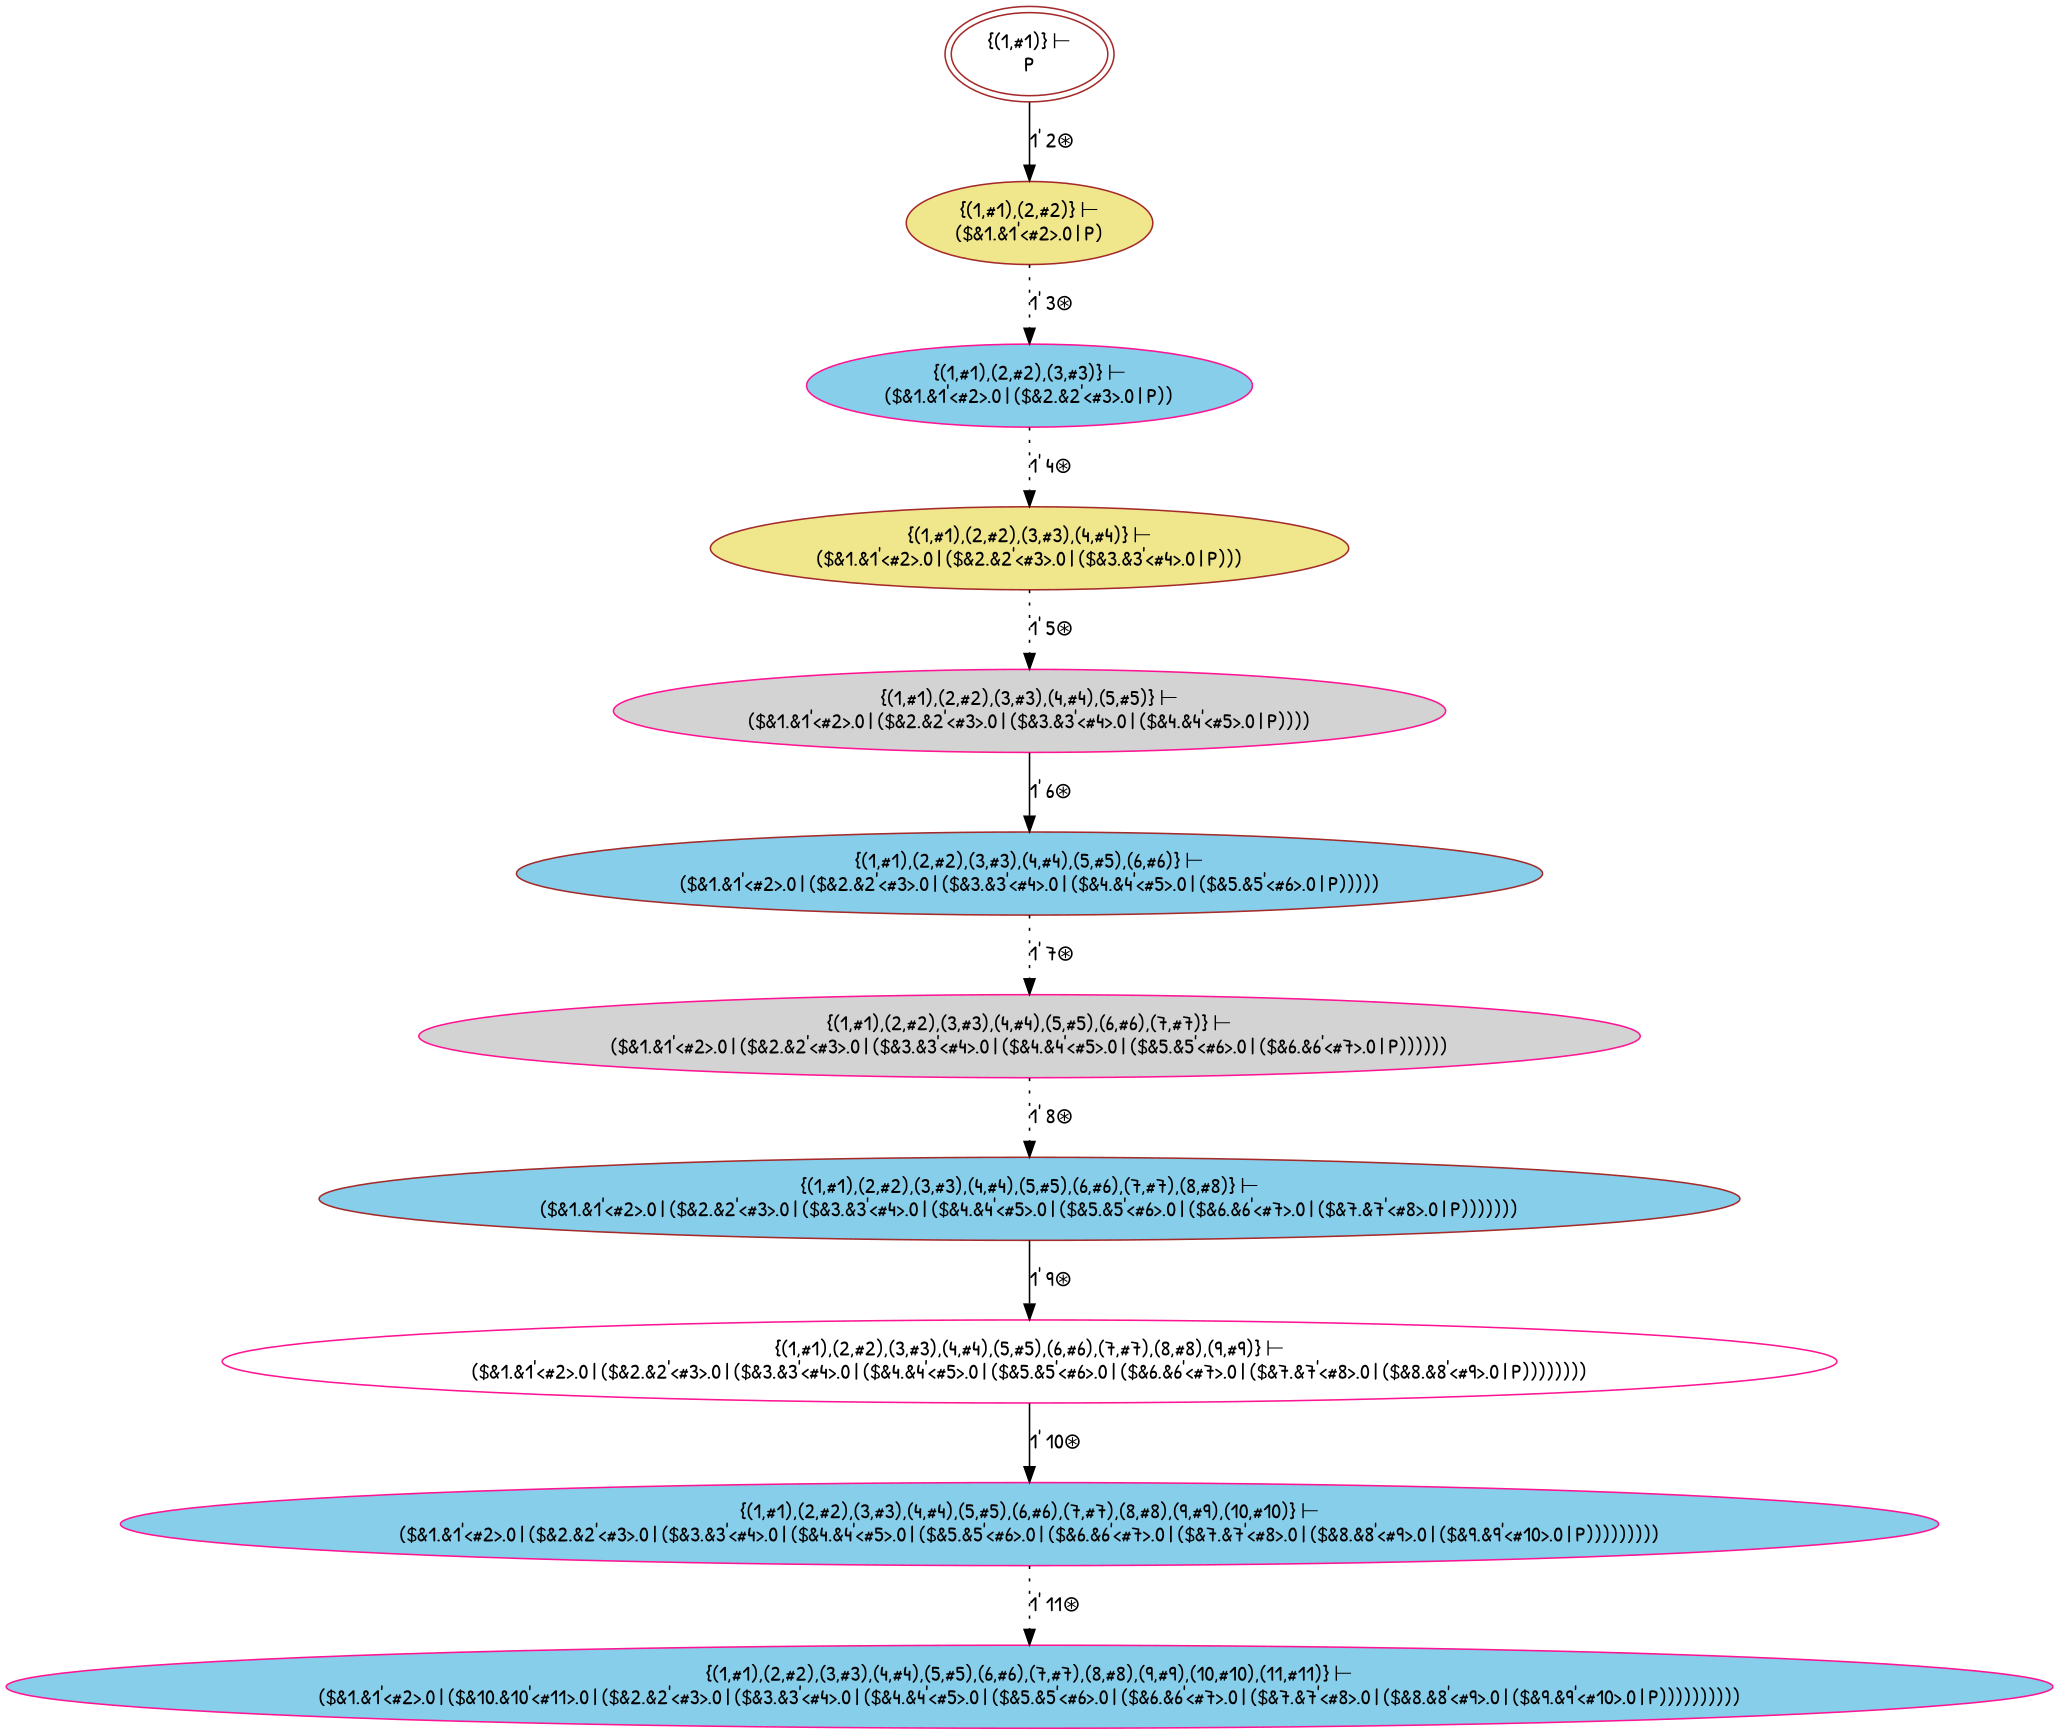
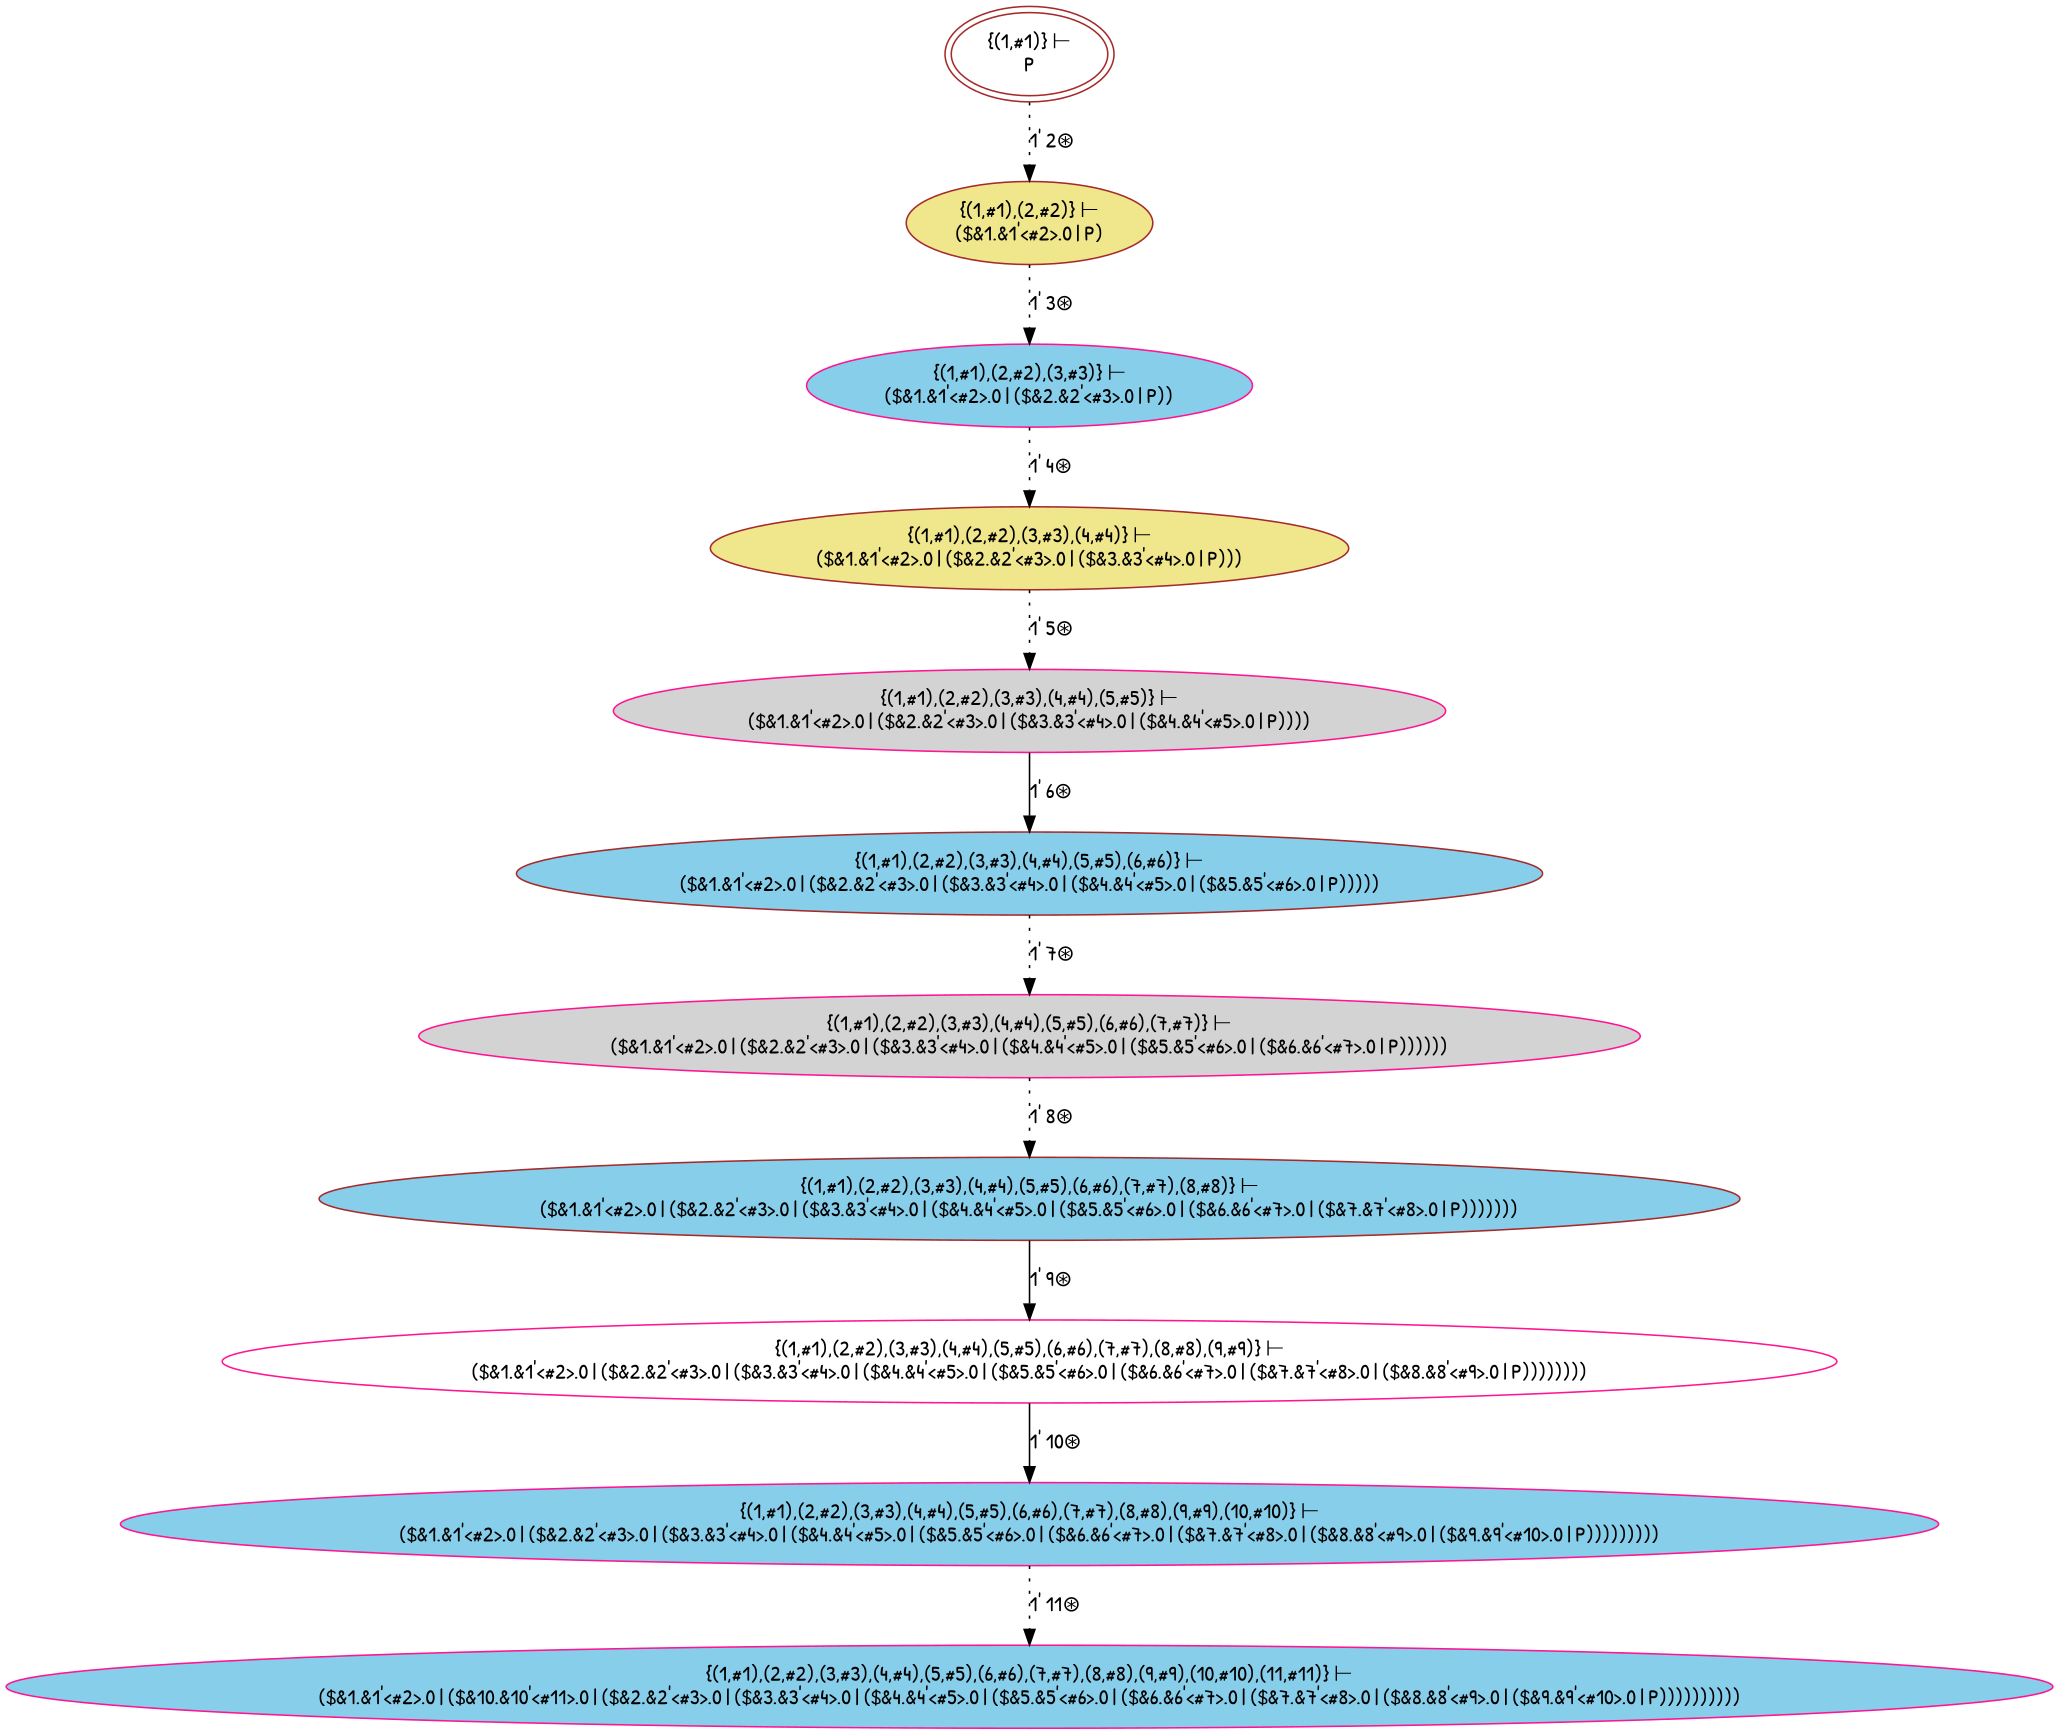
(1030, 134) -> (1030, 134)
